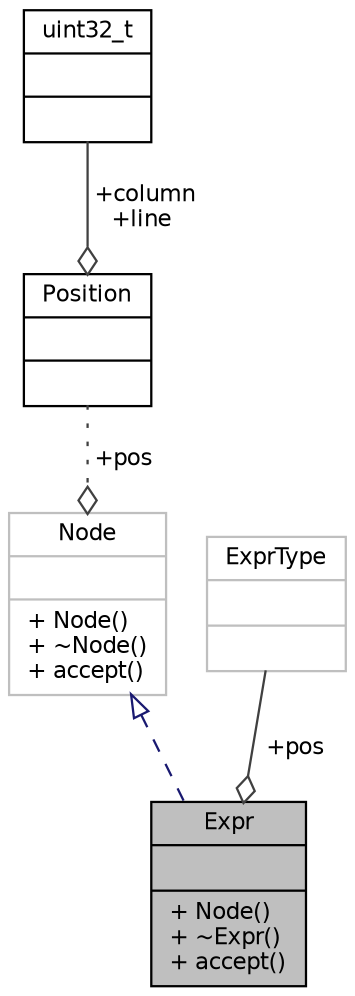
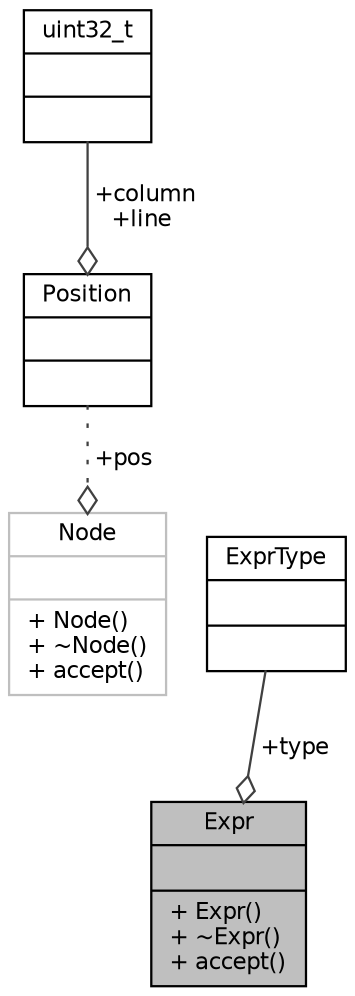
(276, 604) -> (276, 604)
(292, 748) -> (292, 748)
(163, 759) -> none
(221, 912) -> (216, 912)
